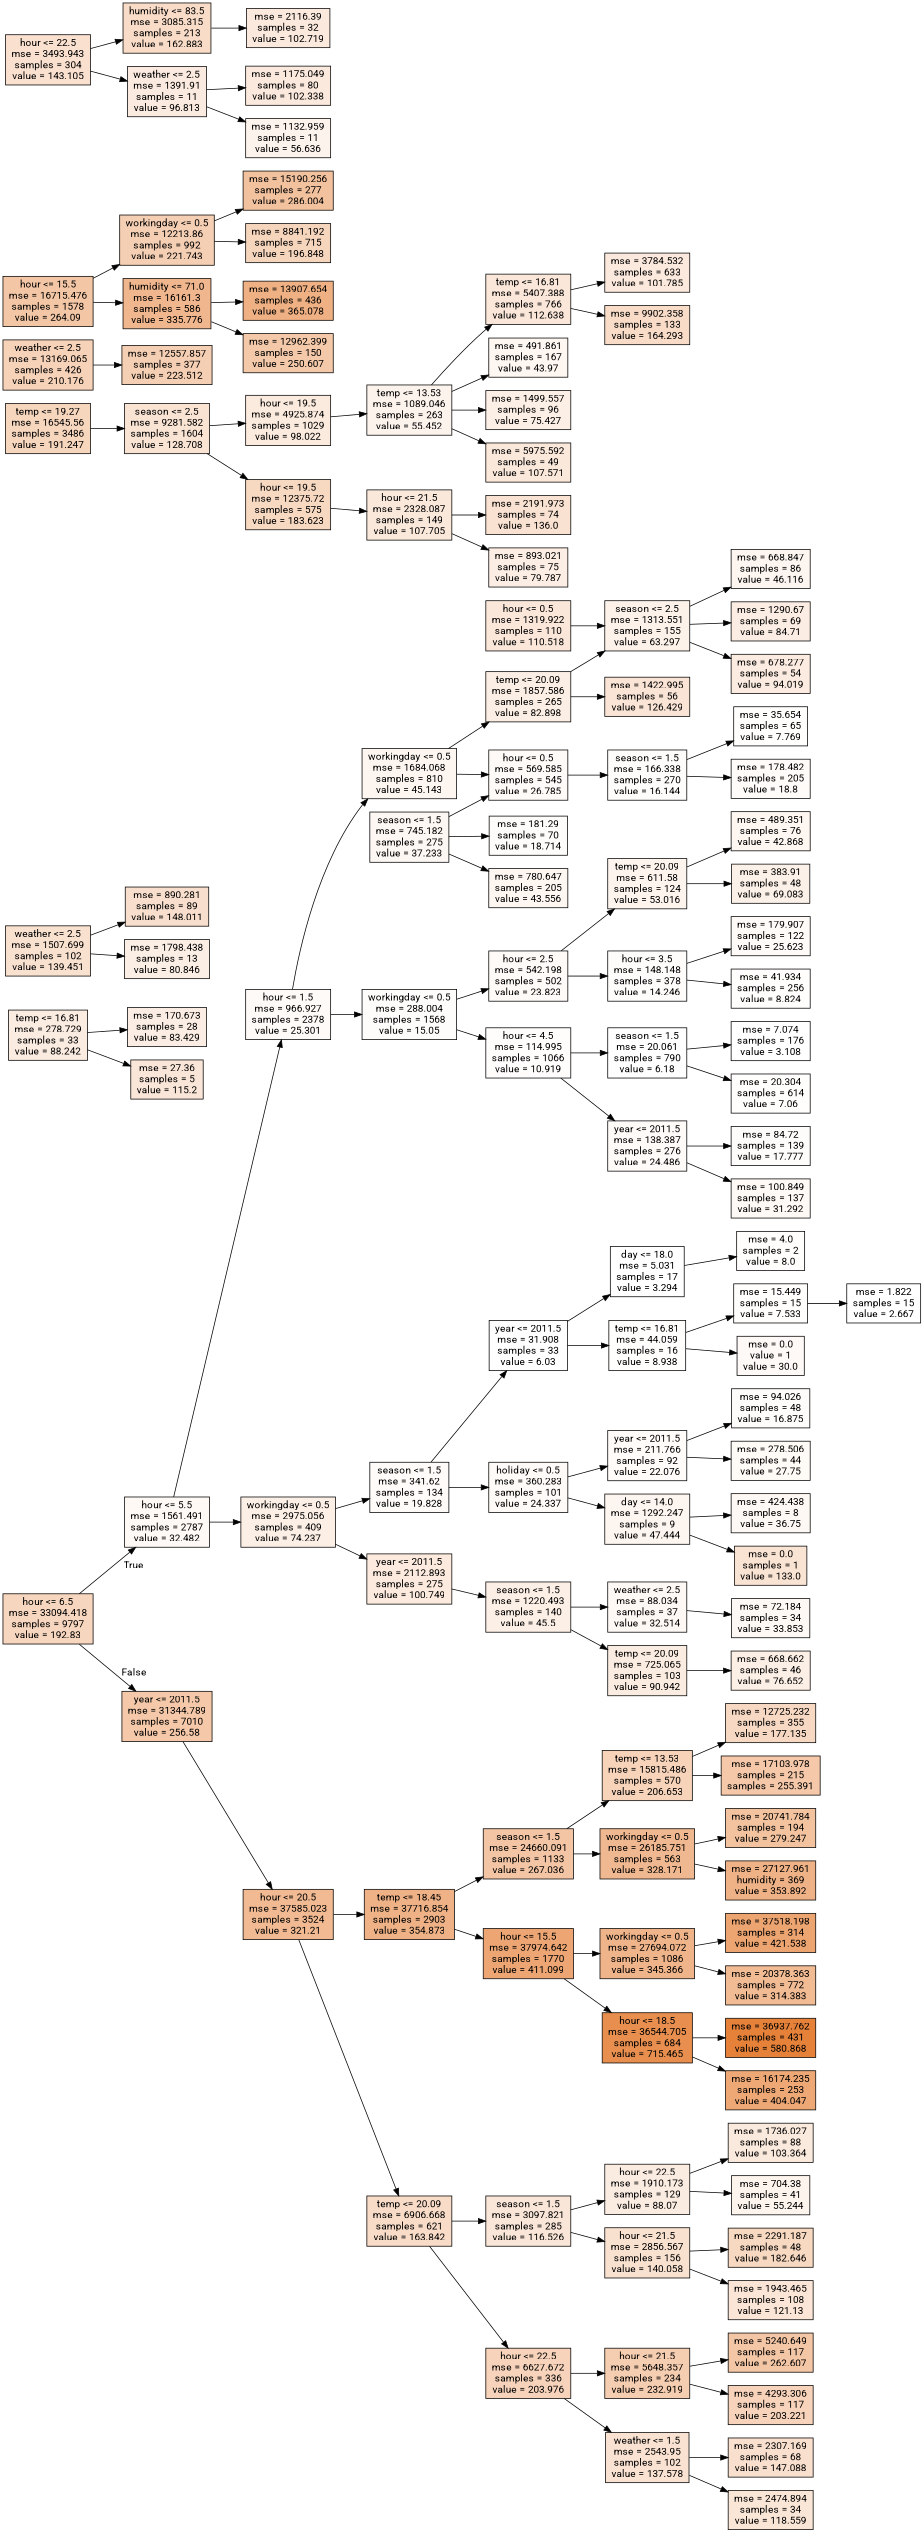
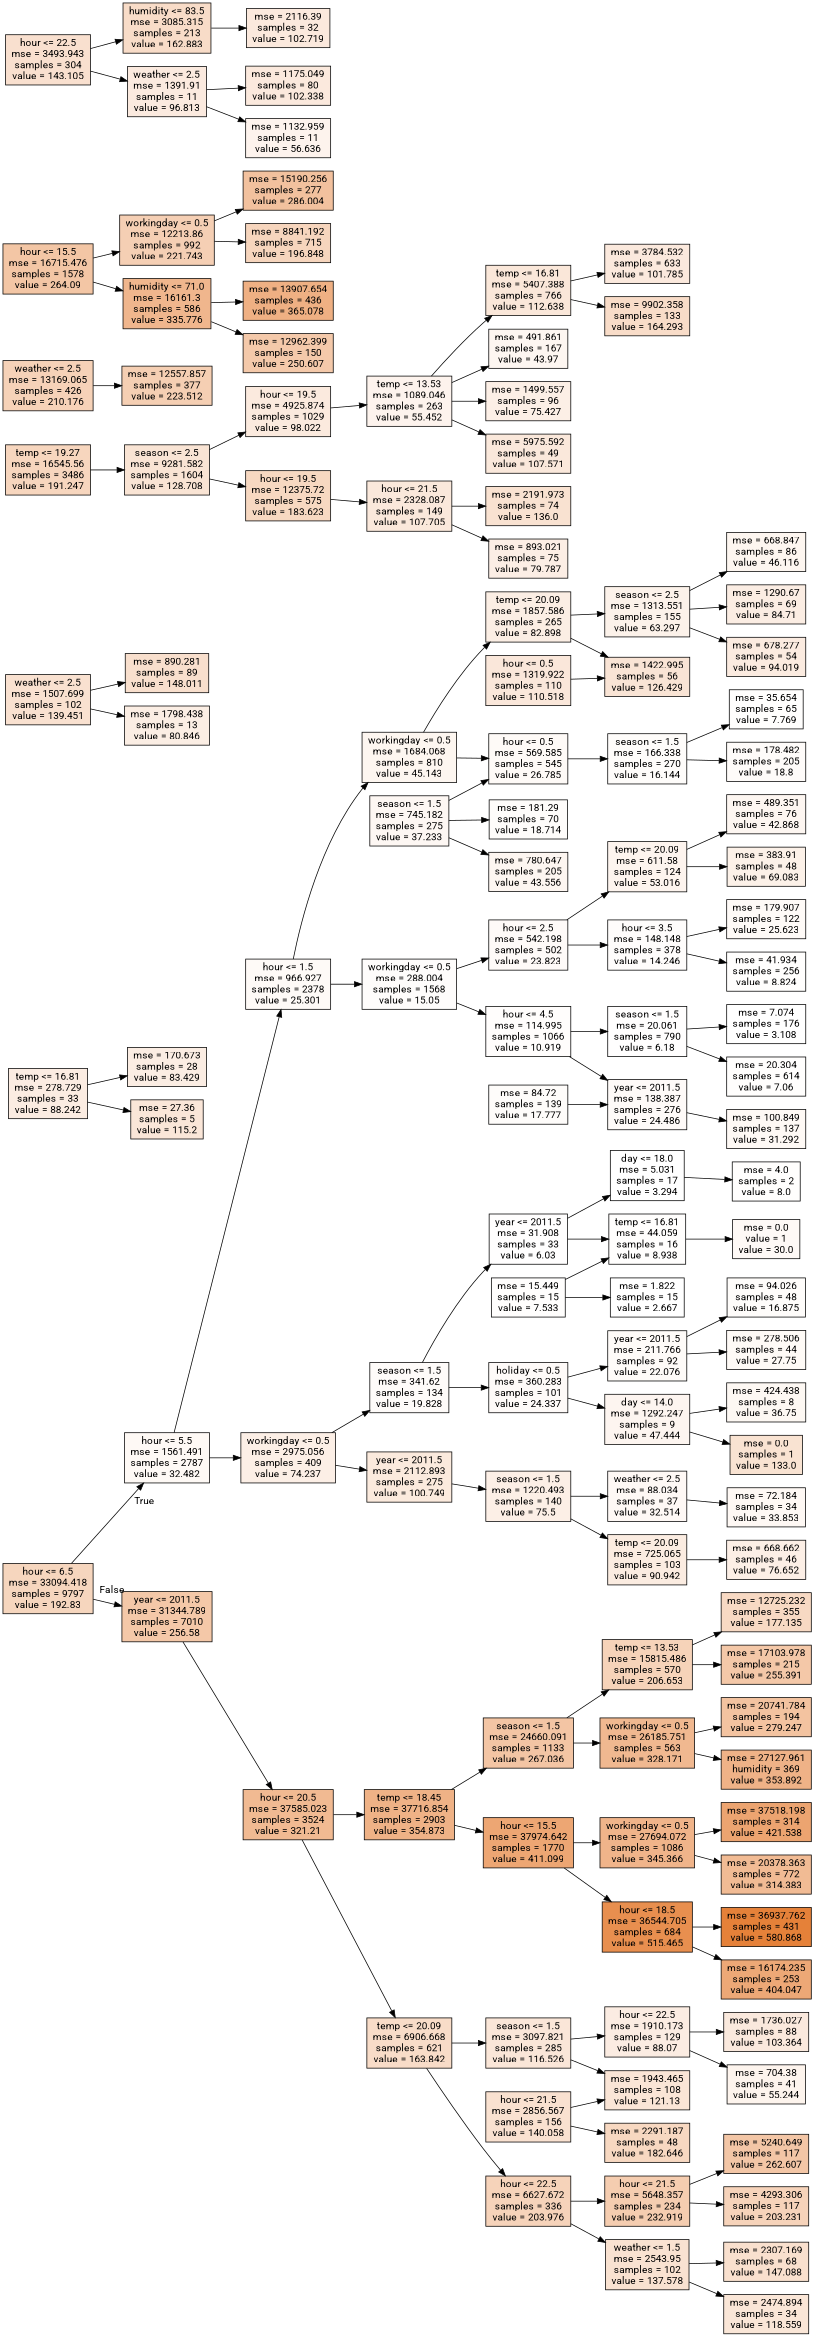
(584, 626) -> (584, 679)
(705, 1146) -> (584, 1105)
(706, 1325) -> (584, 1270)
(528, 1607) -> (528, 1496)
(771, 1776) -> (766, 1665)
(647, 2038) -> (647, 1927)
(584, 2236) -> (584, 2065)
(771, 2405) -> (766, 2206)
